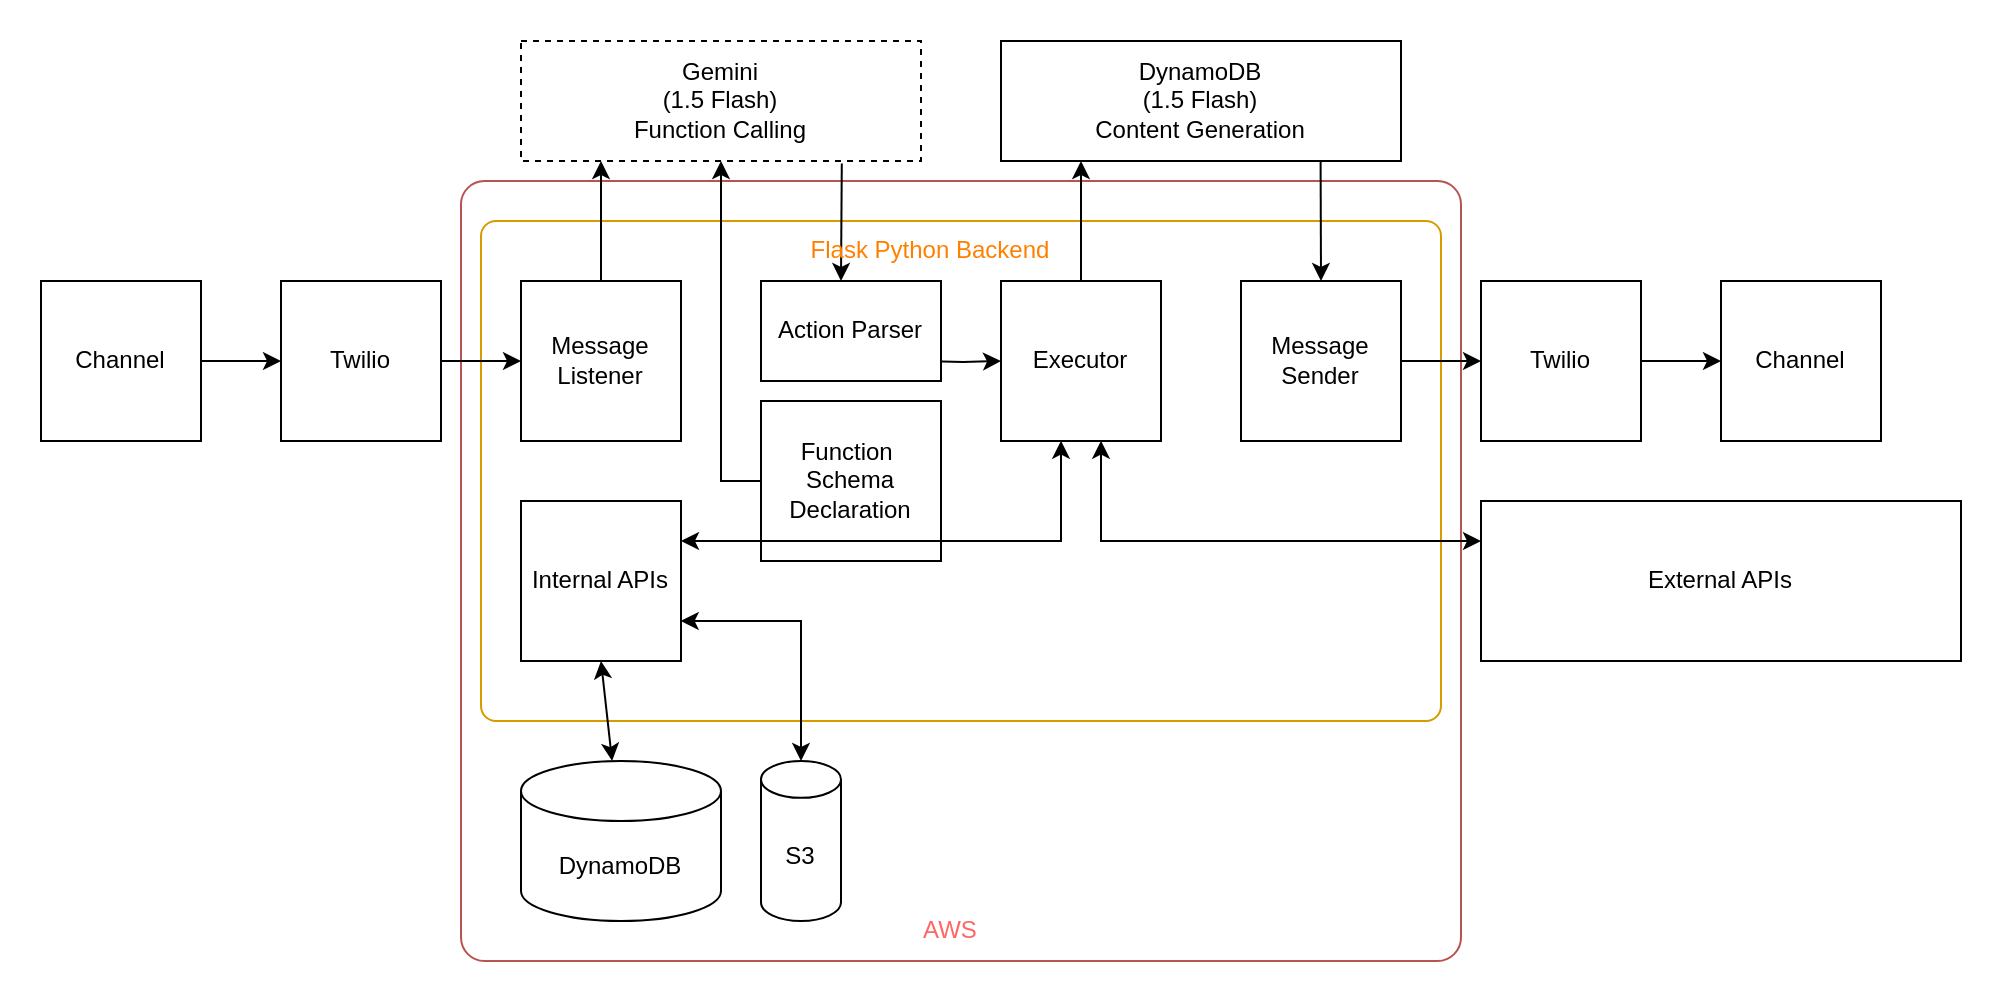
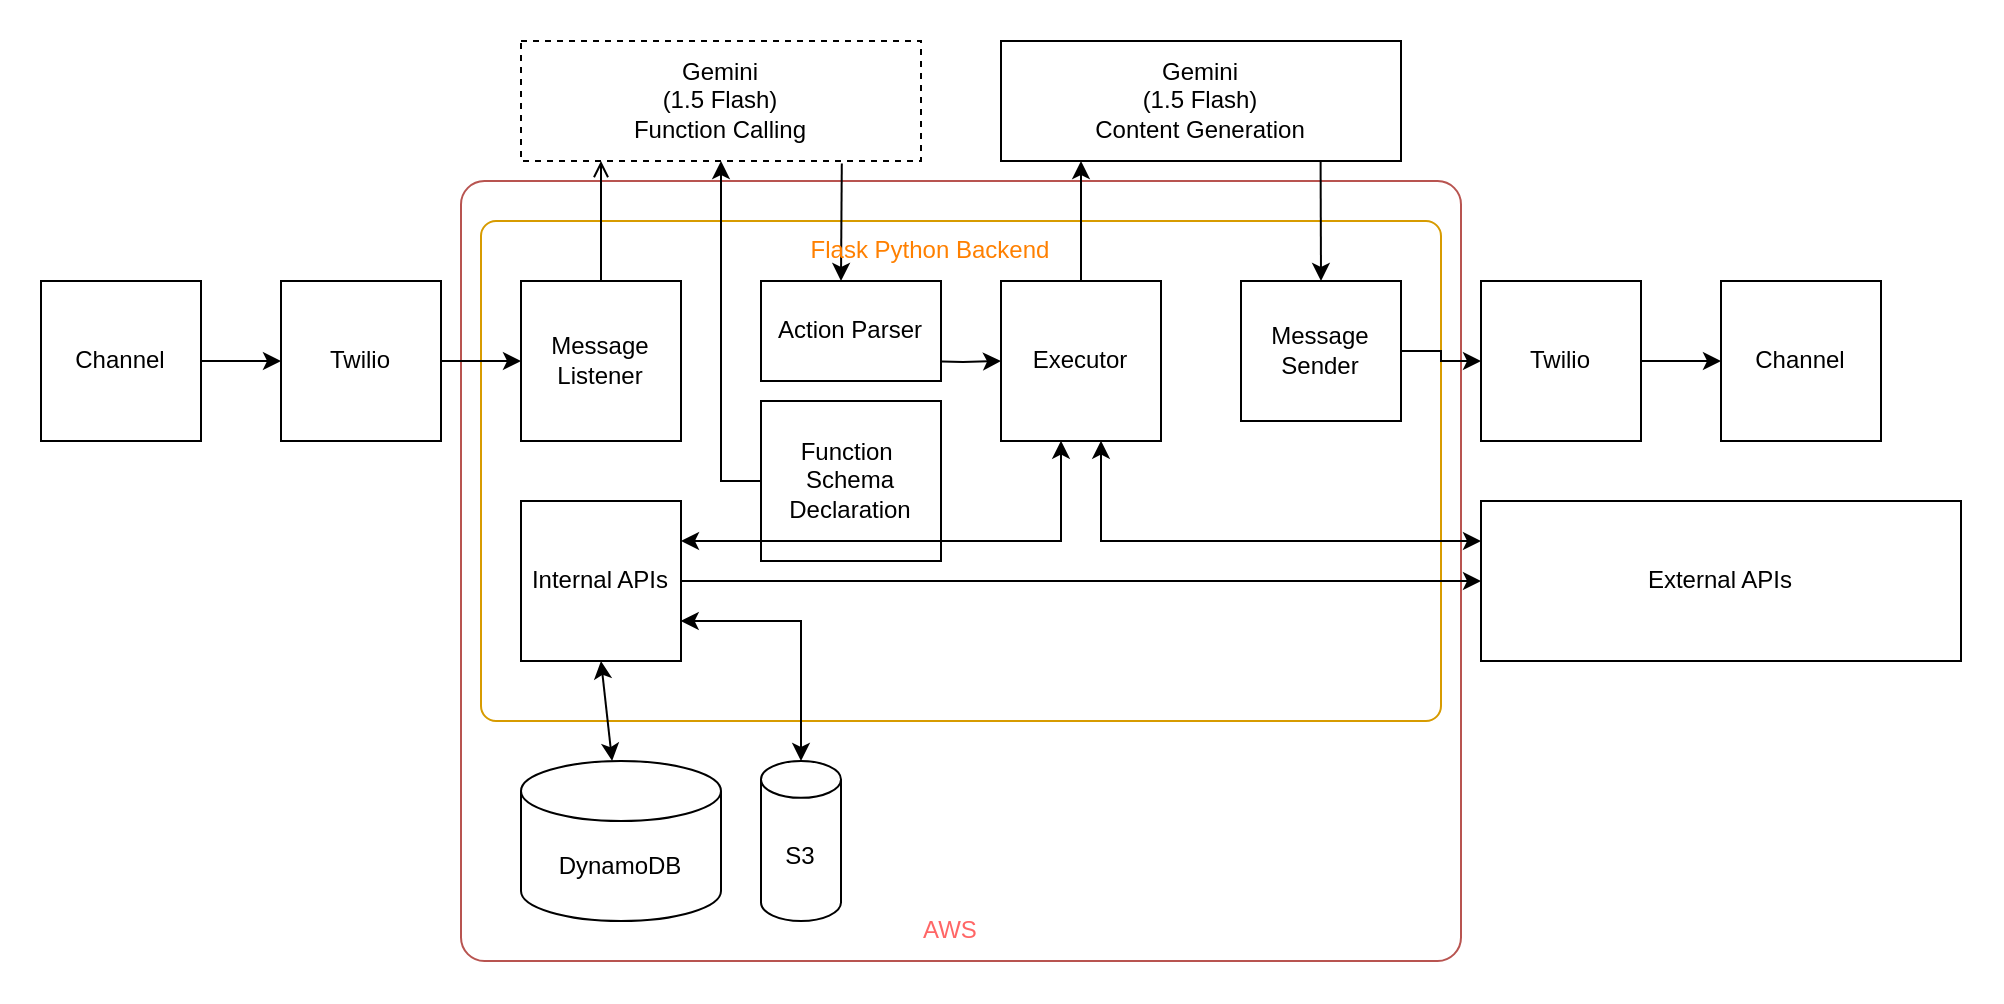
(1201, 101) -> (1201, 101)
(601, 176) -> (601, 173)
(1321, 361) -> (1321, 351)
none -> (1074, 581)
